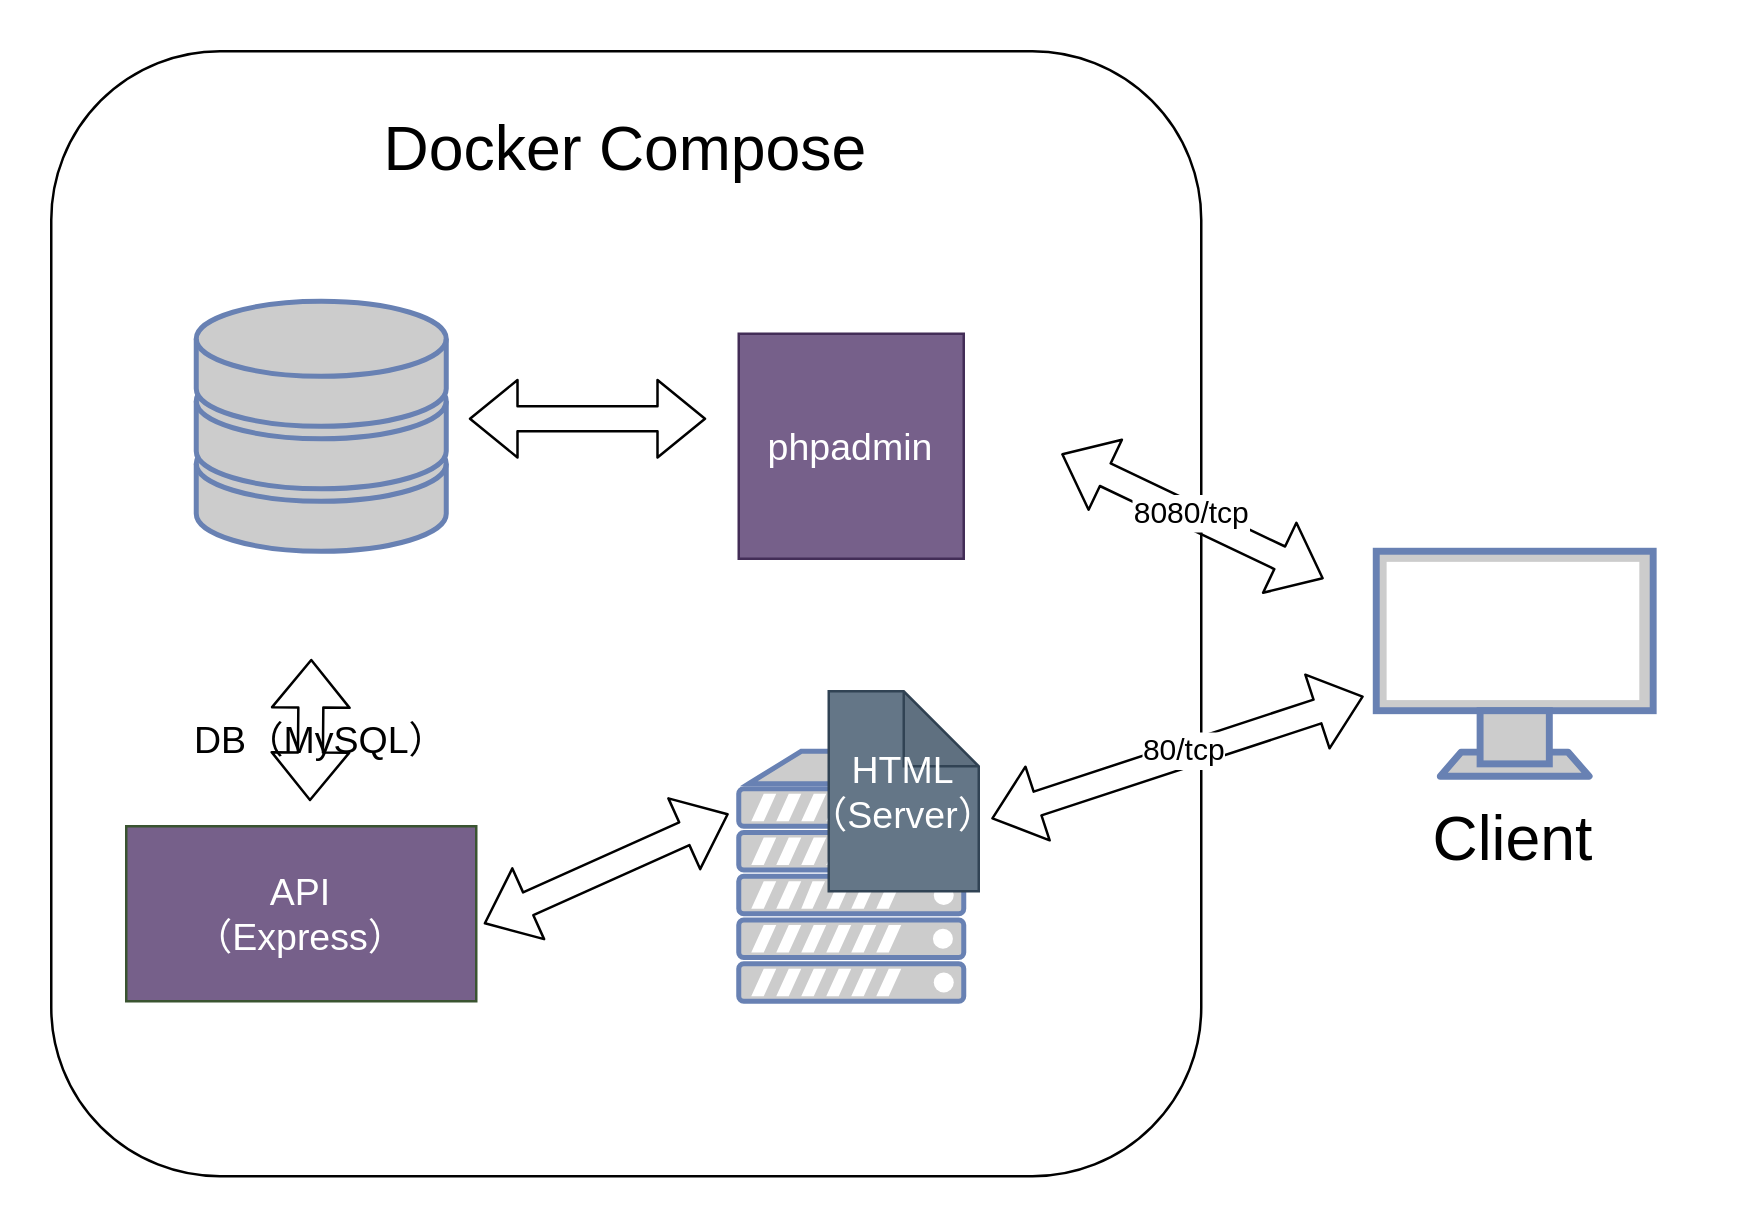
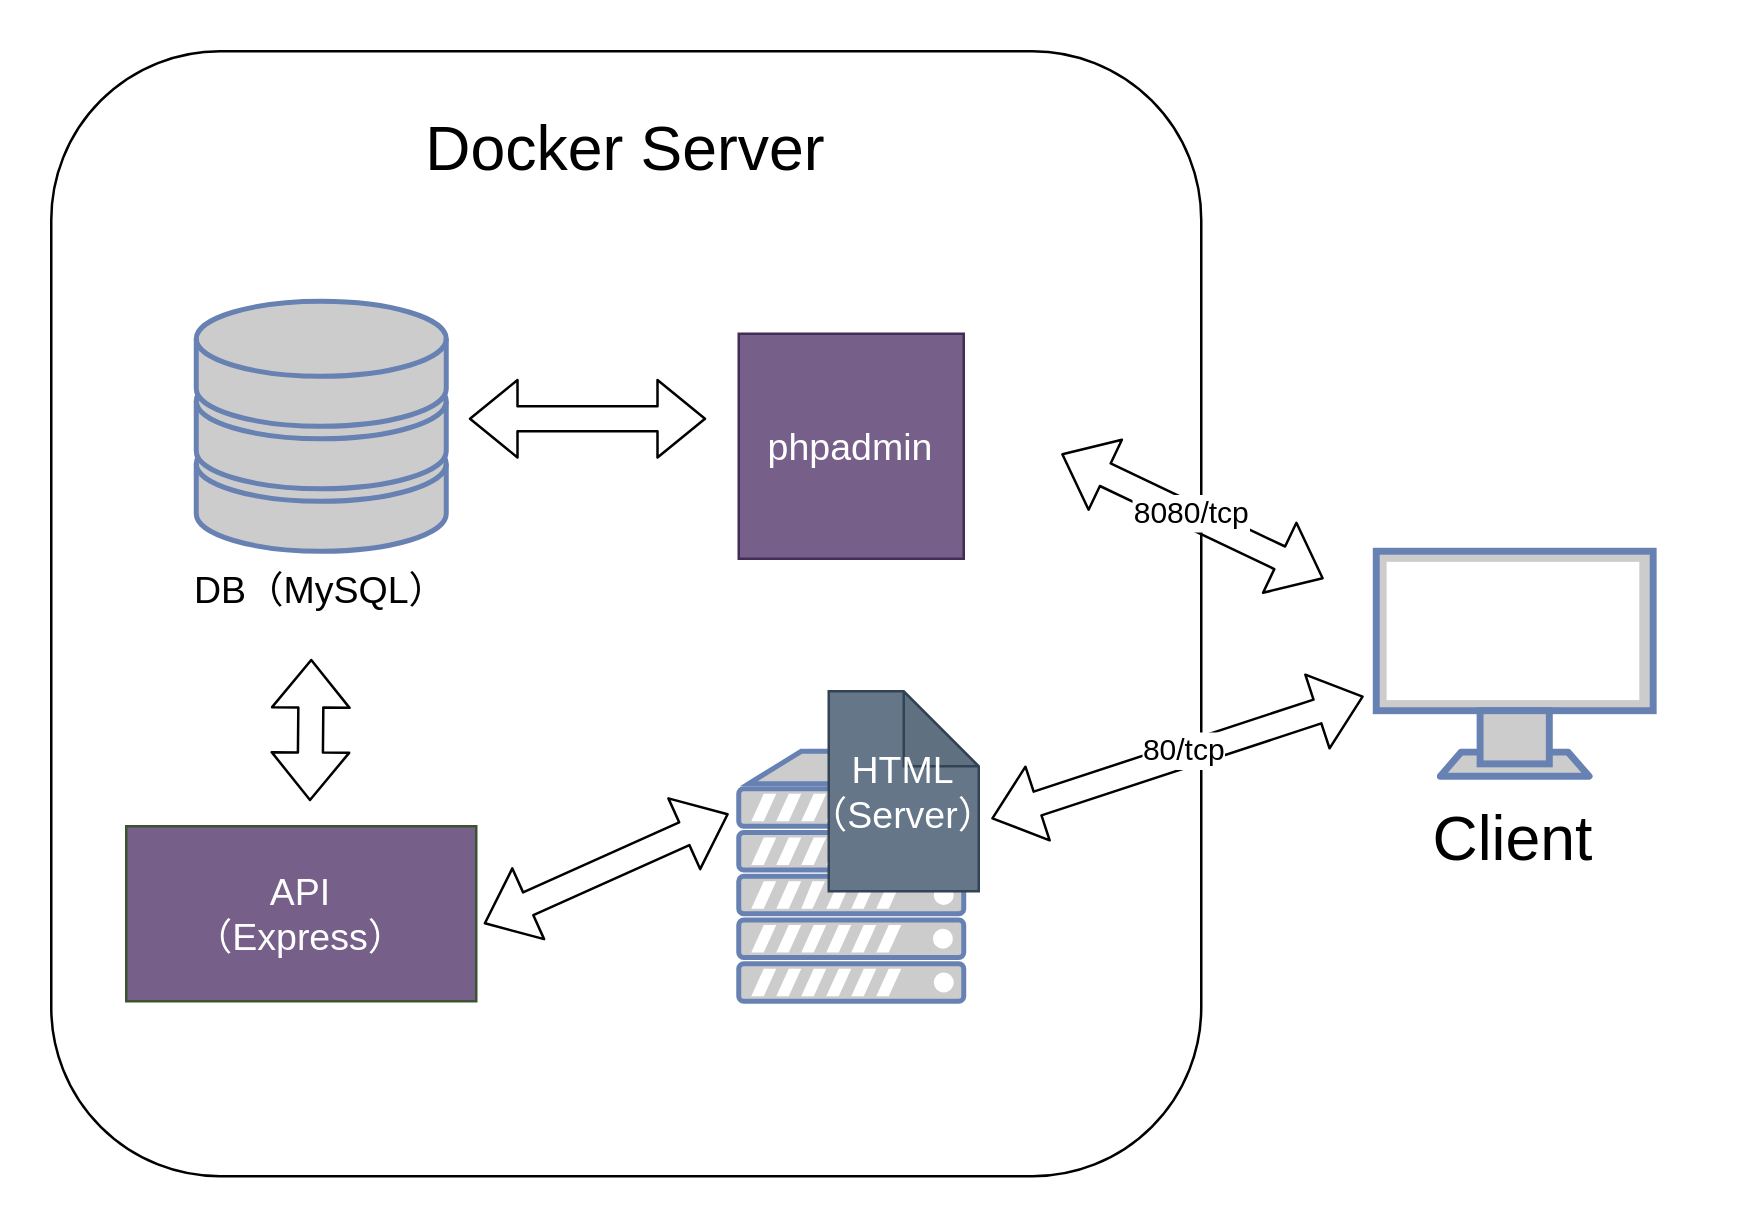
(626, 146) -> (626, 146)
(321, 739) -> (321, 589)
